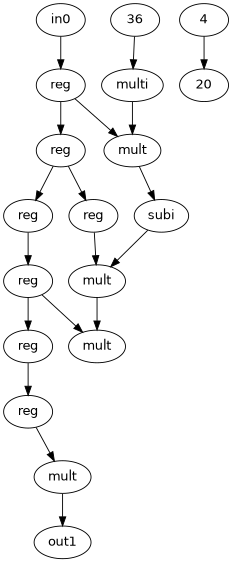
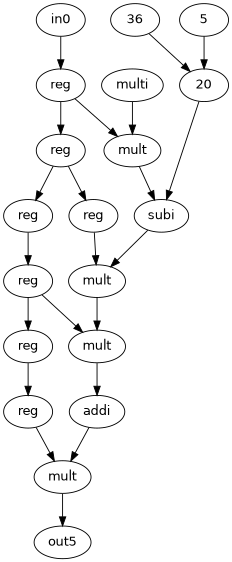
(204, 20) -> (204, 20)
(134, 48) -> (166, 49)
none -> (184, 146)
none -> (97, 412)
(63, 542) -> (63, 542)
